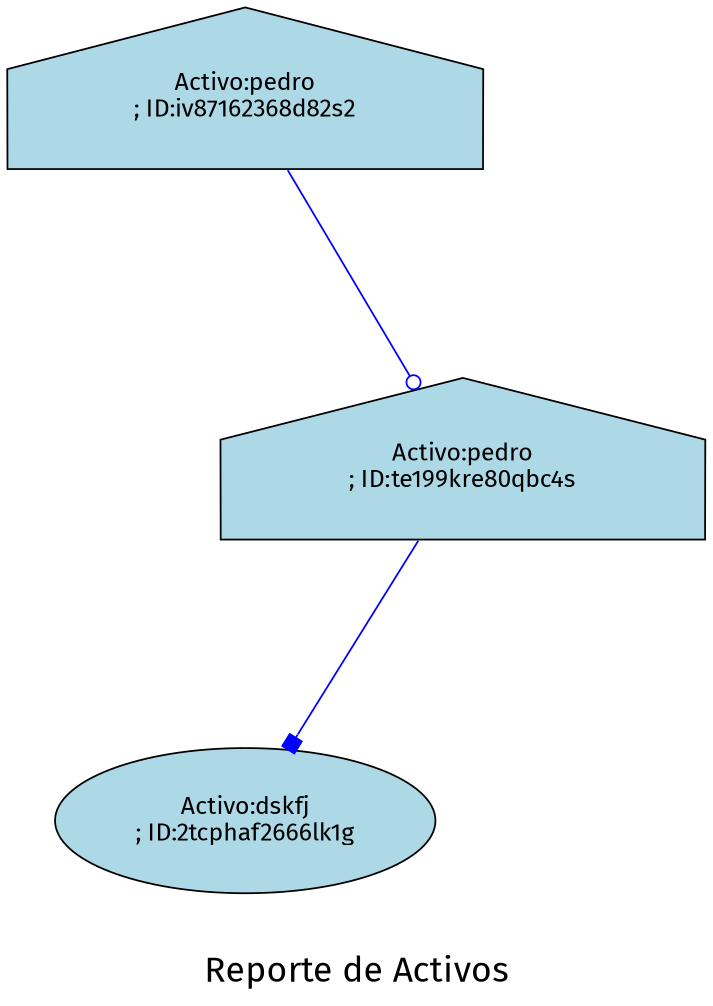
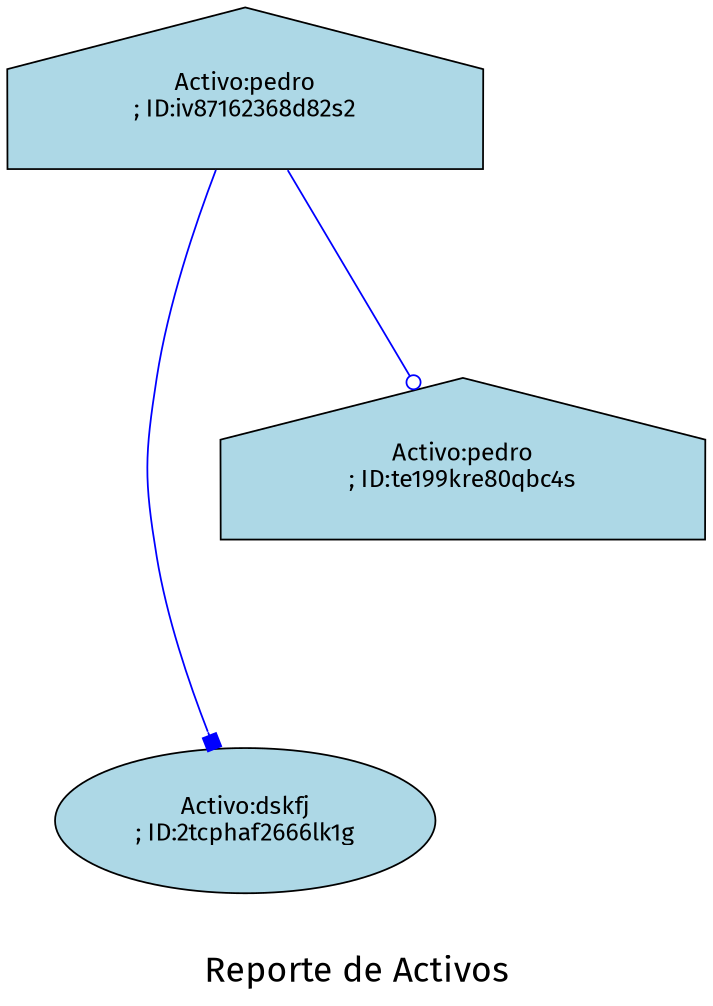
(358, 638) -> (148, 450)
